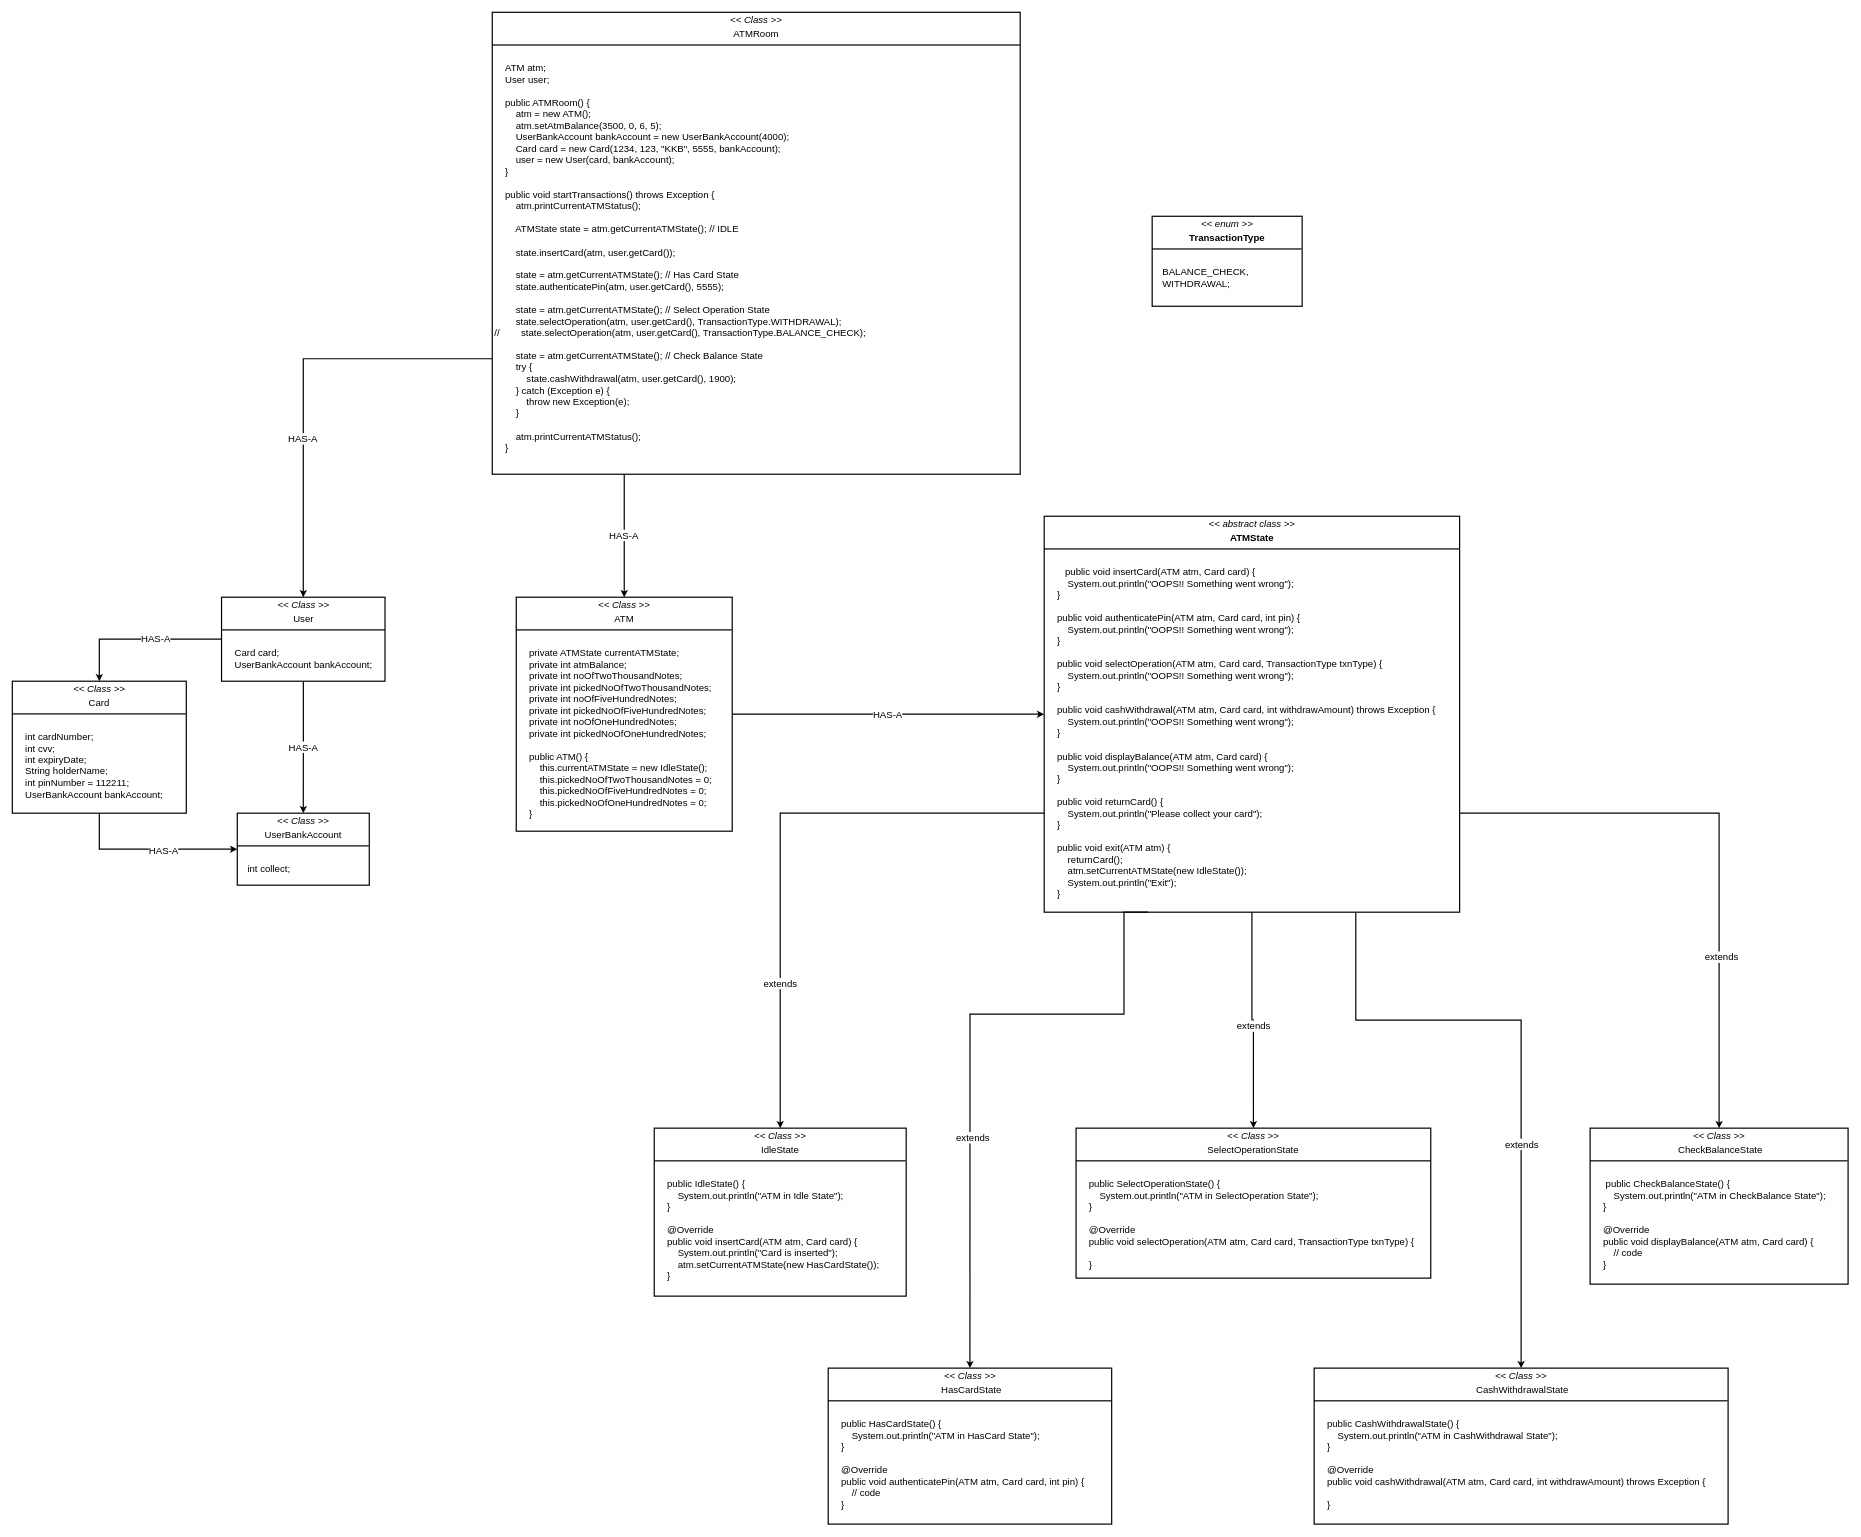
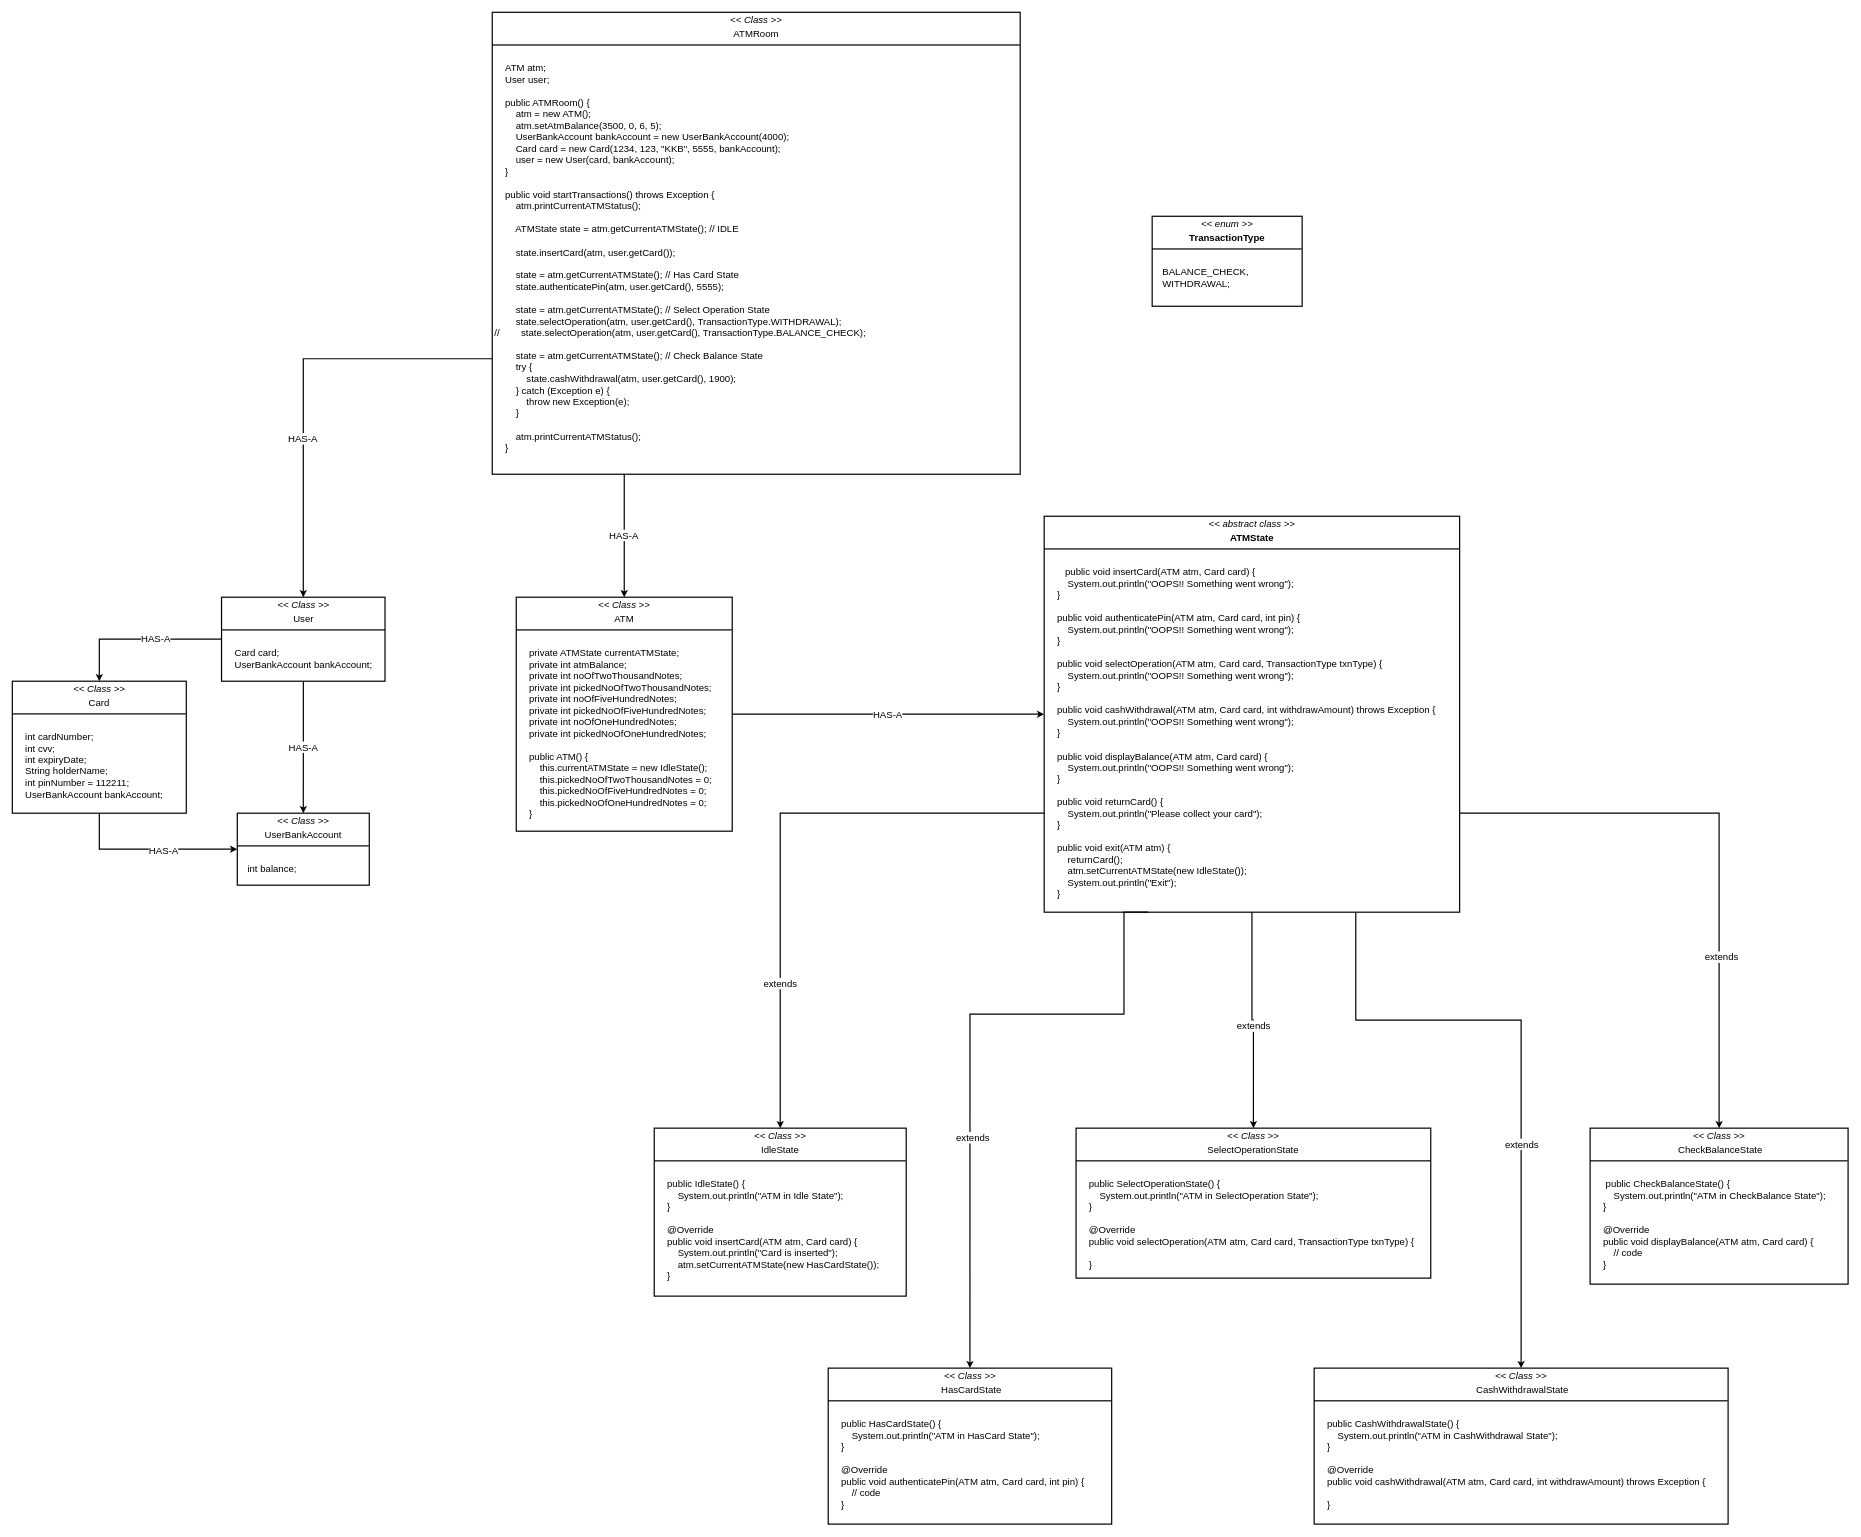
(278, 831) -> (278, 831)
